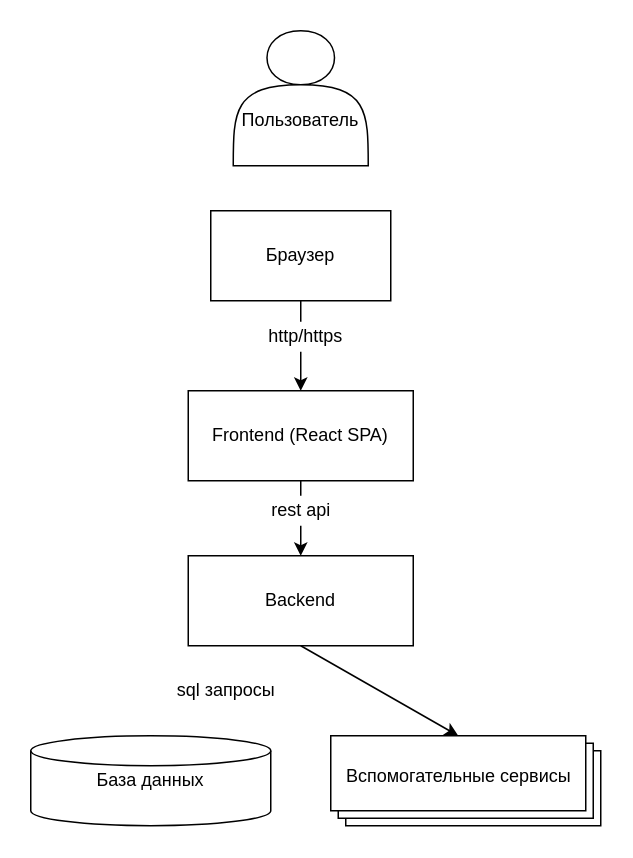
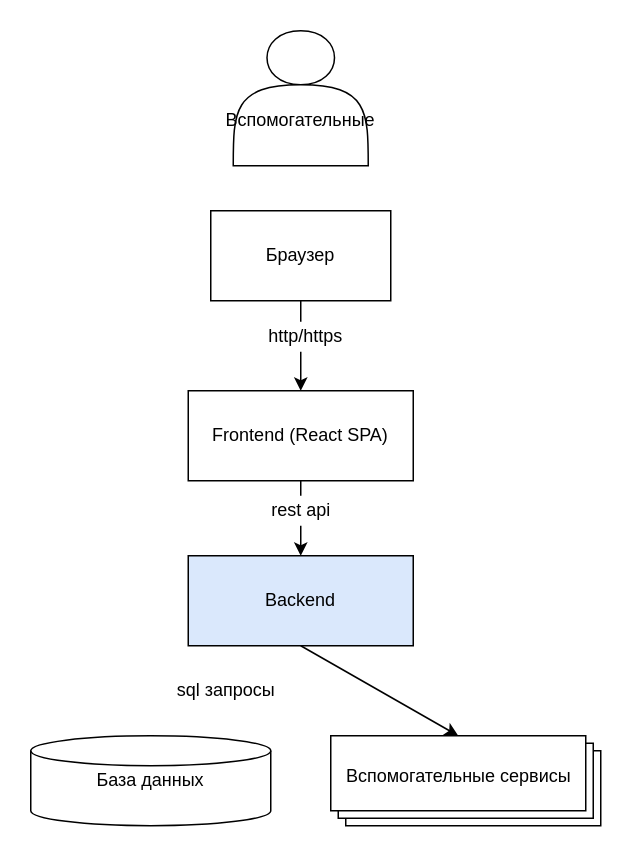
(301, 98) -> (301, 98)
(301, 601) -> (301, 601)
